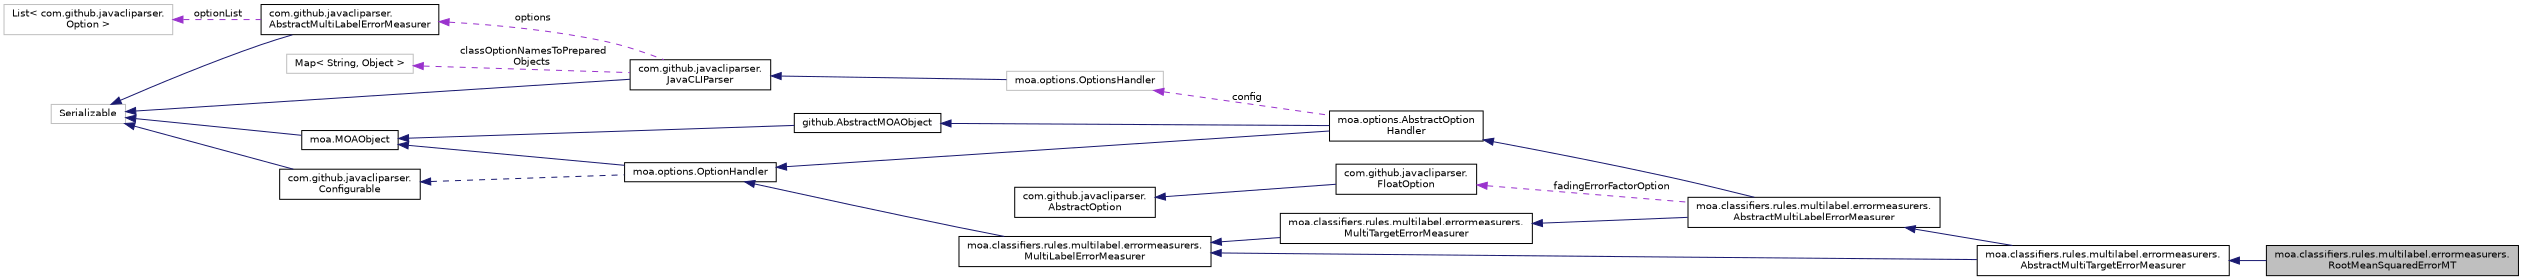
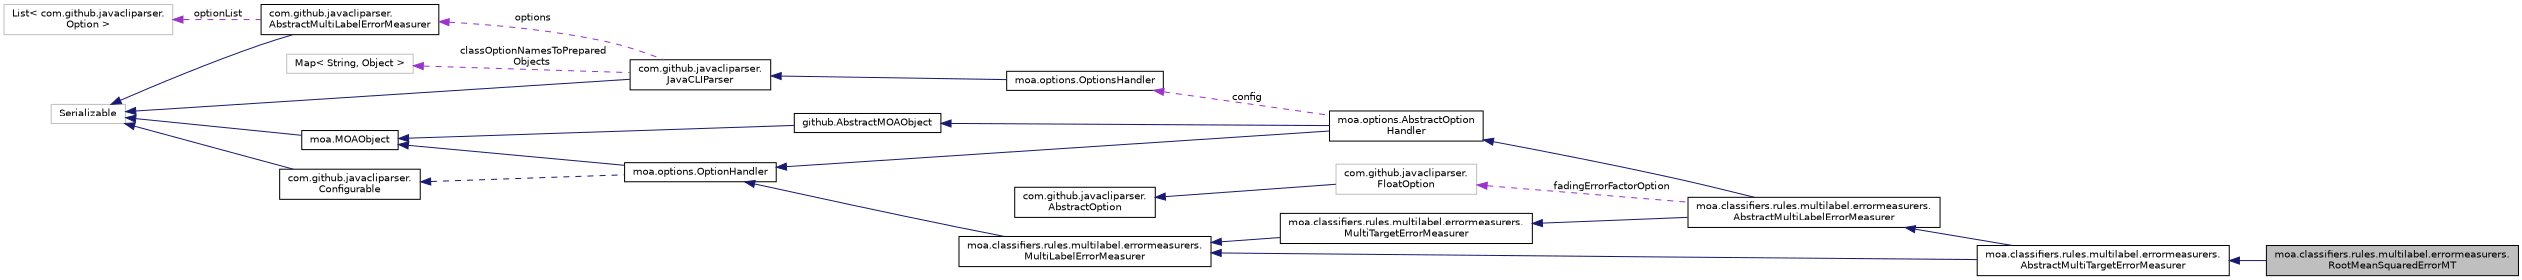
(1085, 81) -> (1085, 81)
(1406, 179) -> (1406, 179)
